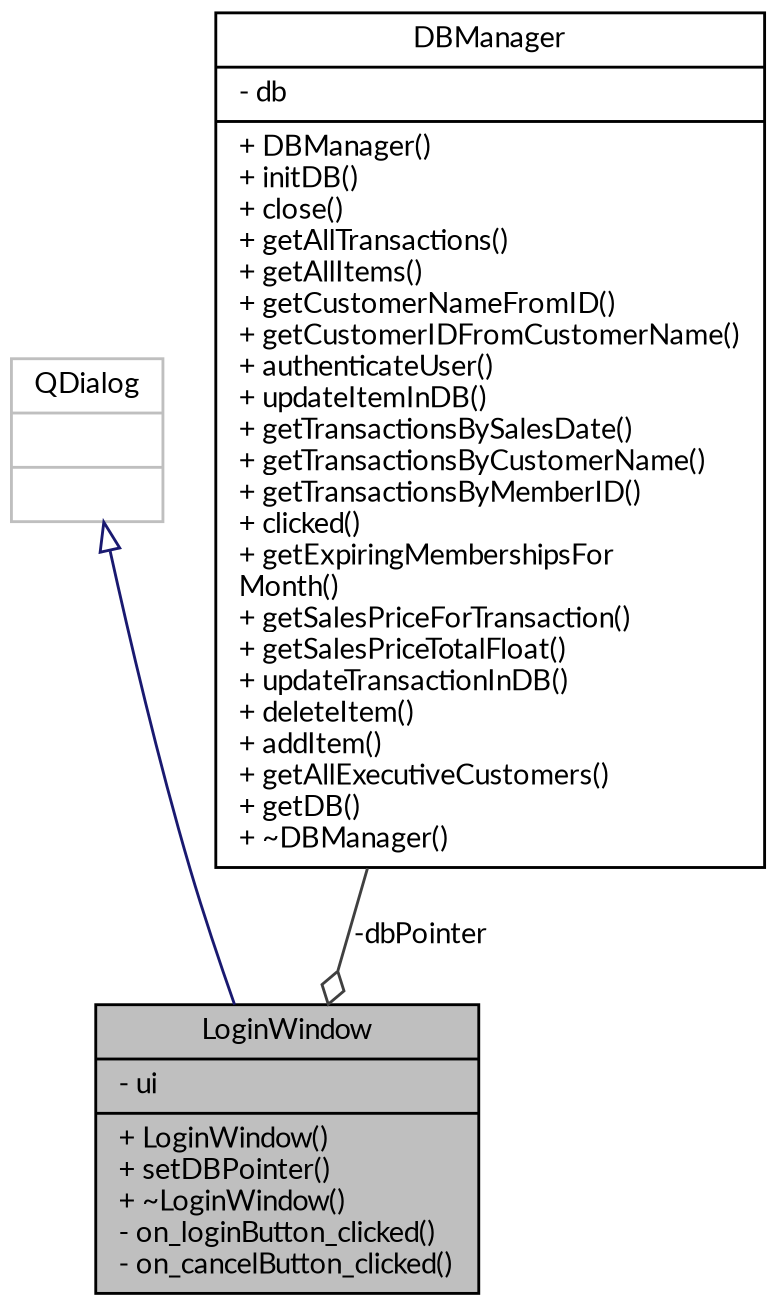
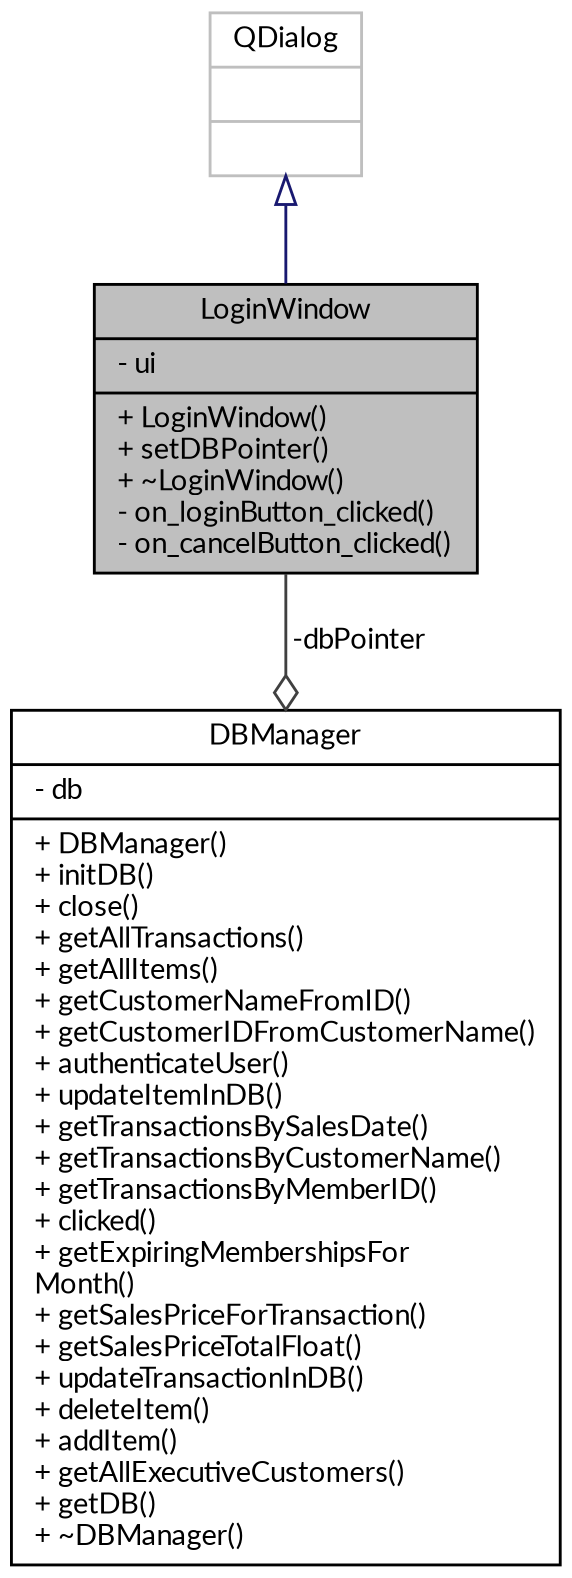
(353, 919) -> (286, 624)
